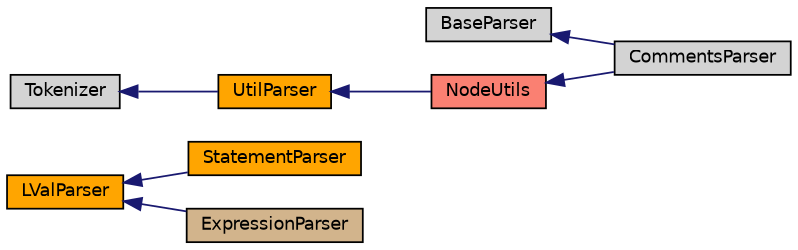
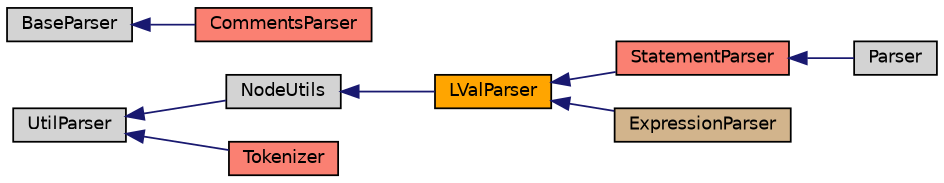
(703, 58) -> (284, 25)
none -> (896, 58)
(589, 76) -> (397, 92)
(65, 92) -> (284, 158)
(178, 92) -> (186, 143)
(275, 92) -> (70, 125)
(489, 92) -> (284, 92)
(275, 158) -> (703, 58)
